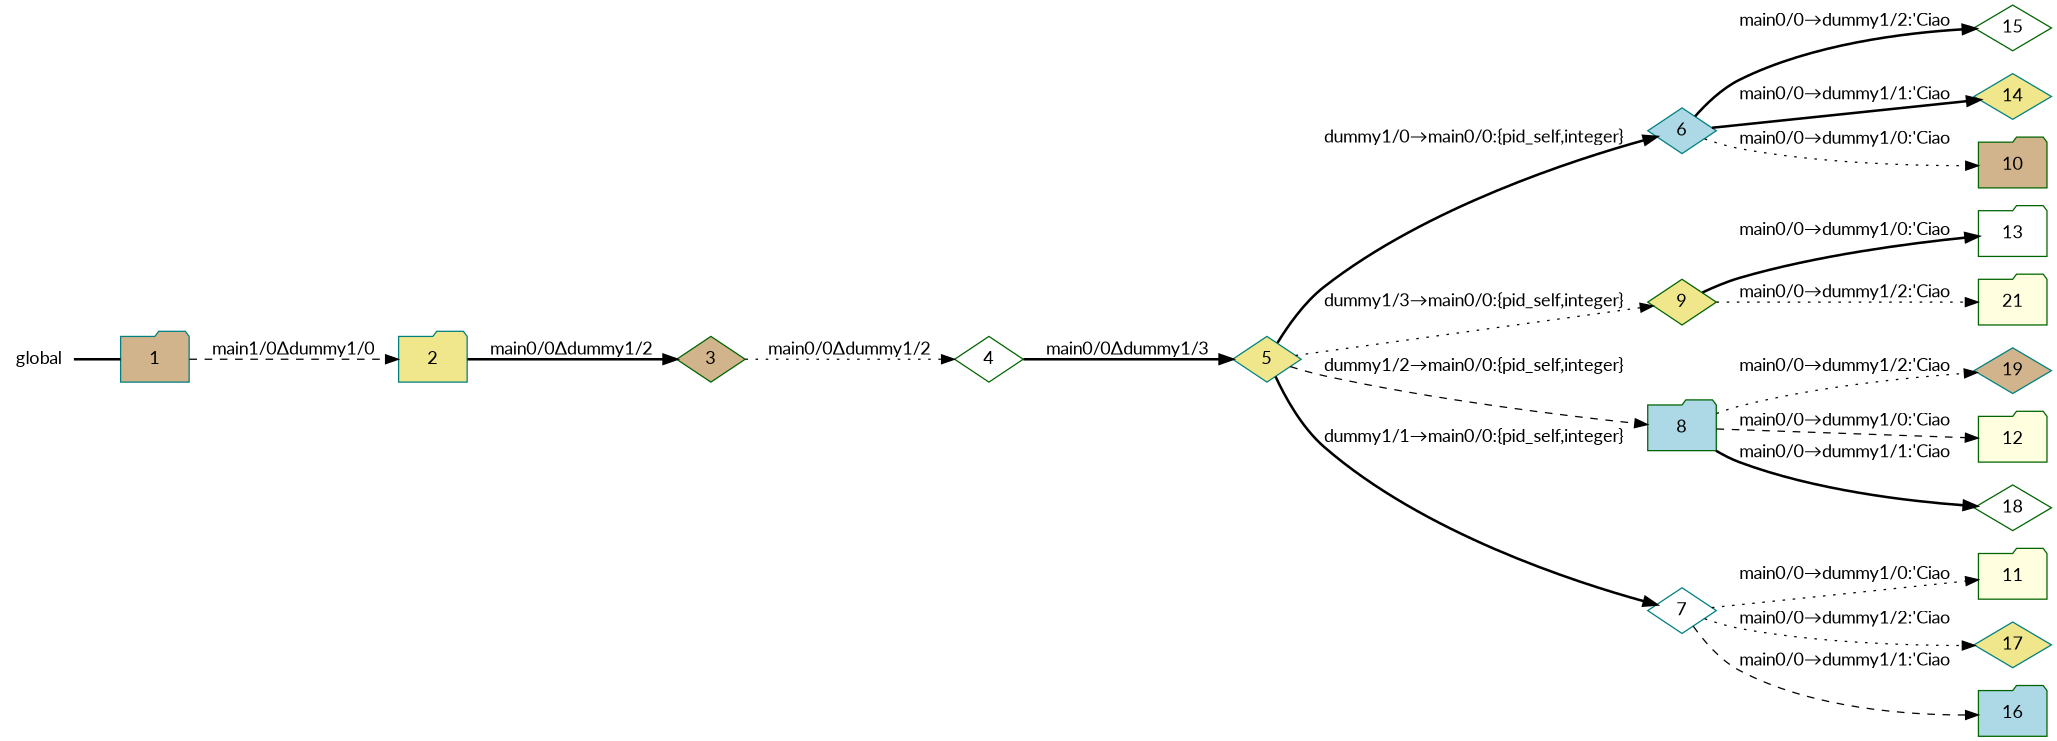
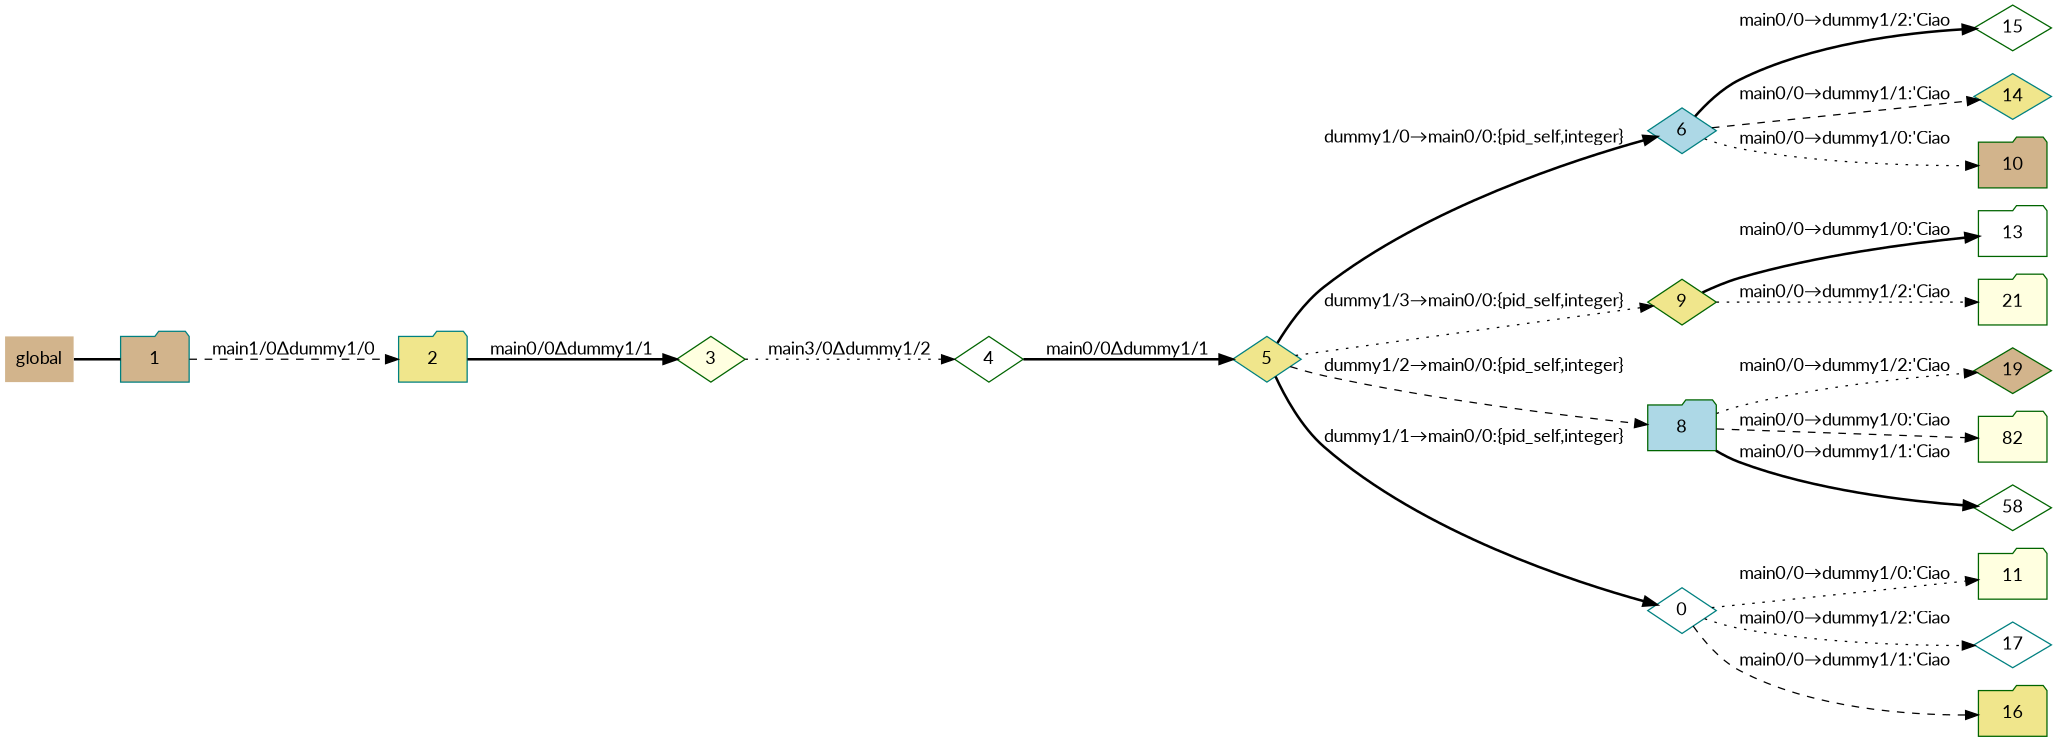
(1839, 114) -> (1839, 114)
(572, 350) -> (572, 350)
(850, 350) -> (850, 350)
(1128, 350) -> (1128, 350)
(39, 359) -> (39, 359)
(711, 359) -> (711, 359)
(2013, 371) -> (2013, 371)
(2013, 439) -> (2013, 439)
(2013, 508) -> (2013, 508)
(1682, 611) -> (1682, 611)
(2013, 645) -> (2013, 645)
(2013, 713) -> (2013, 713)
